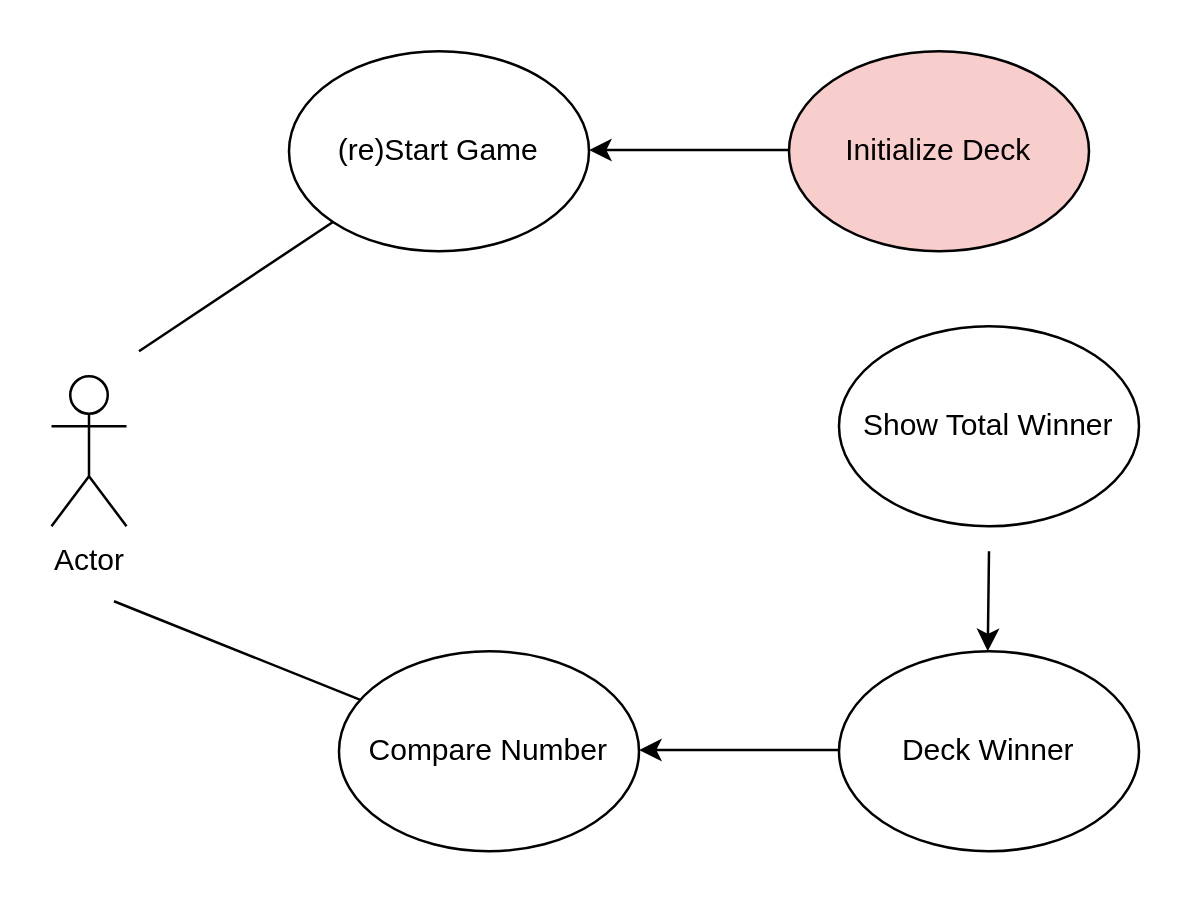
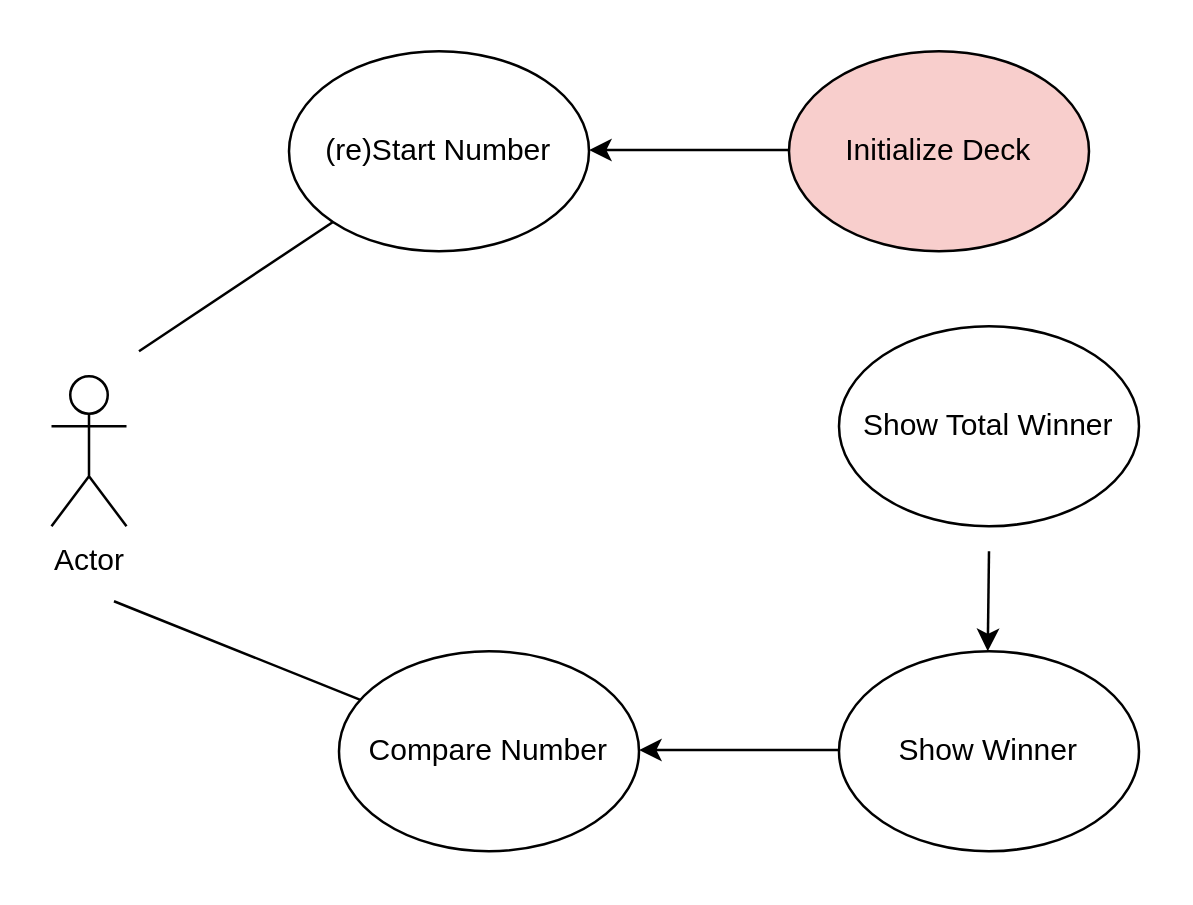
(439, 151) -> (439, 151)
(989, 751) -> (989, 751)
